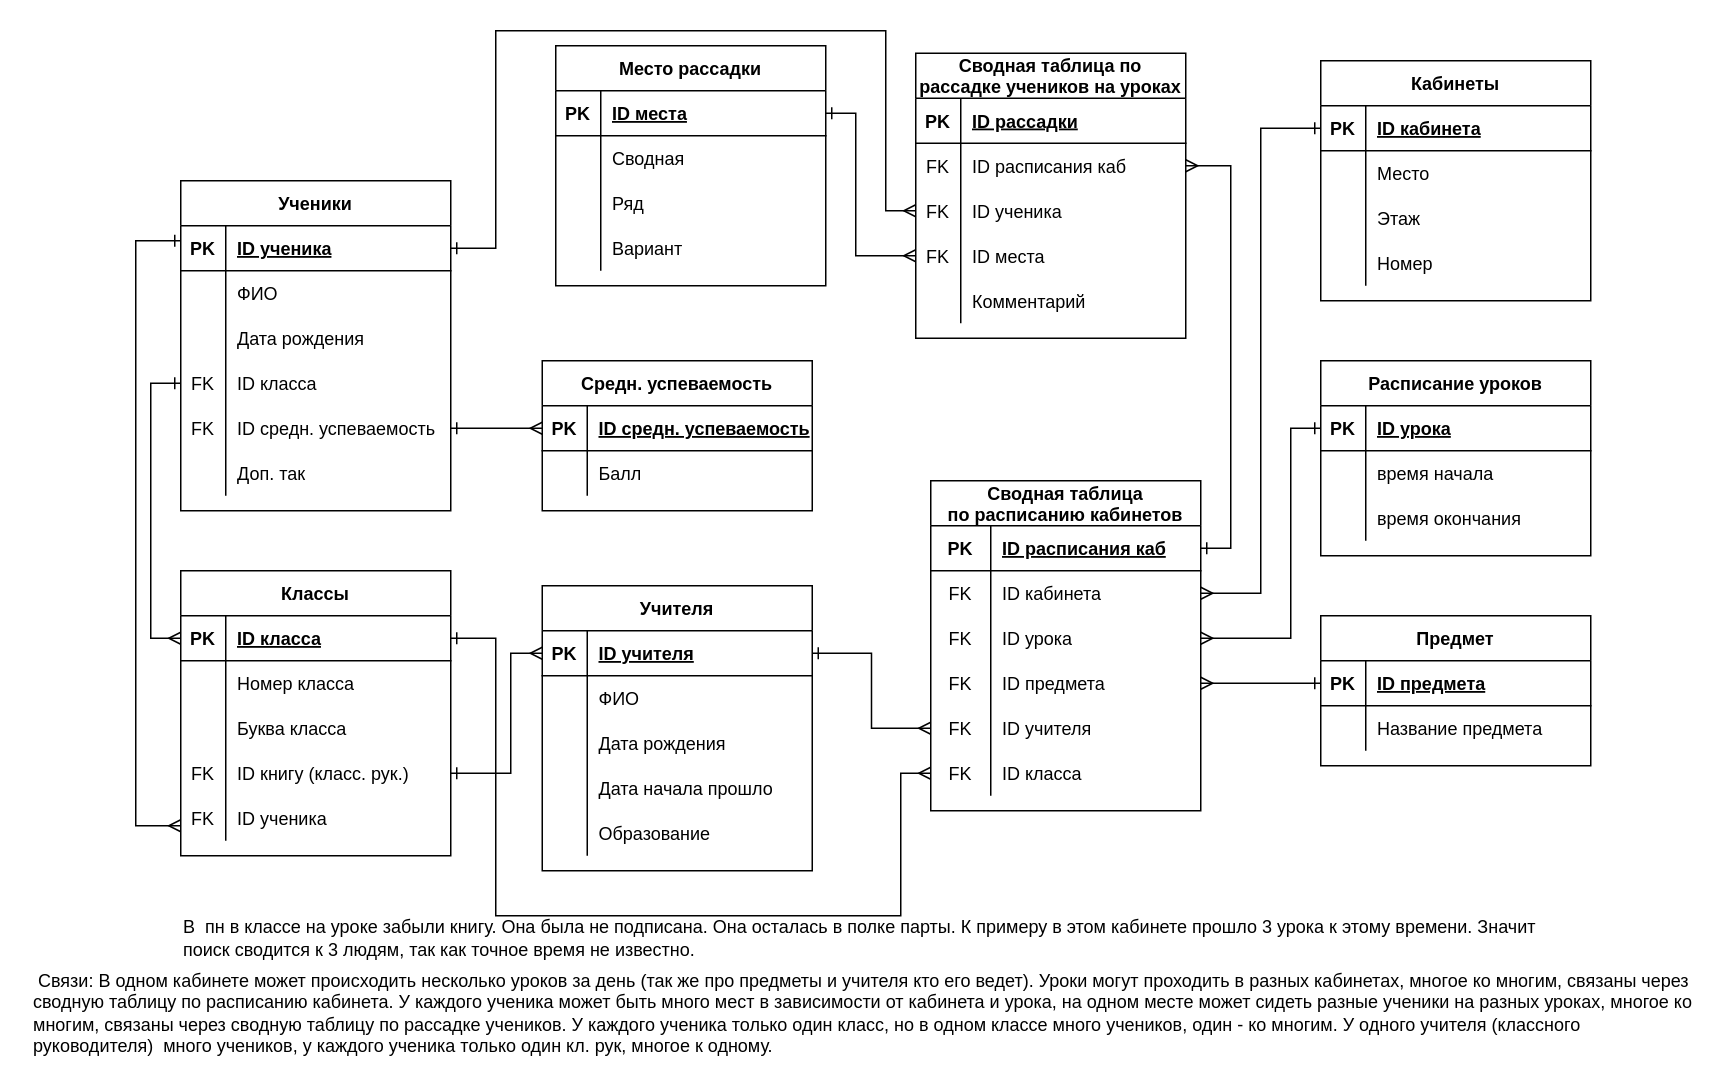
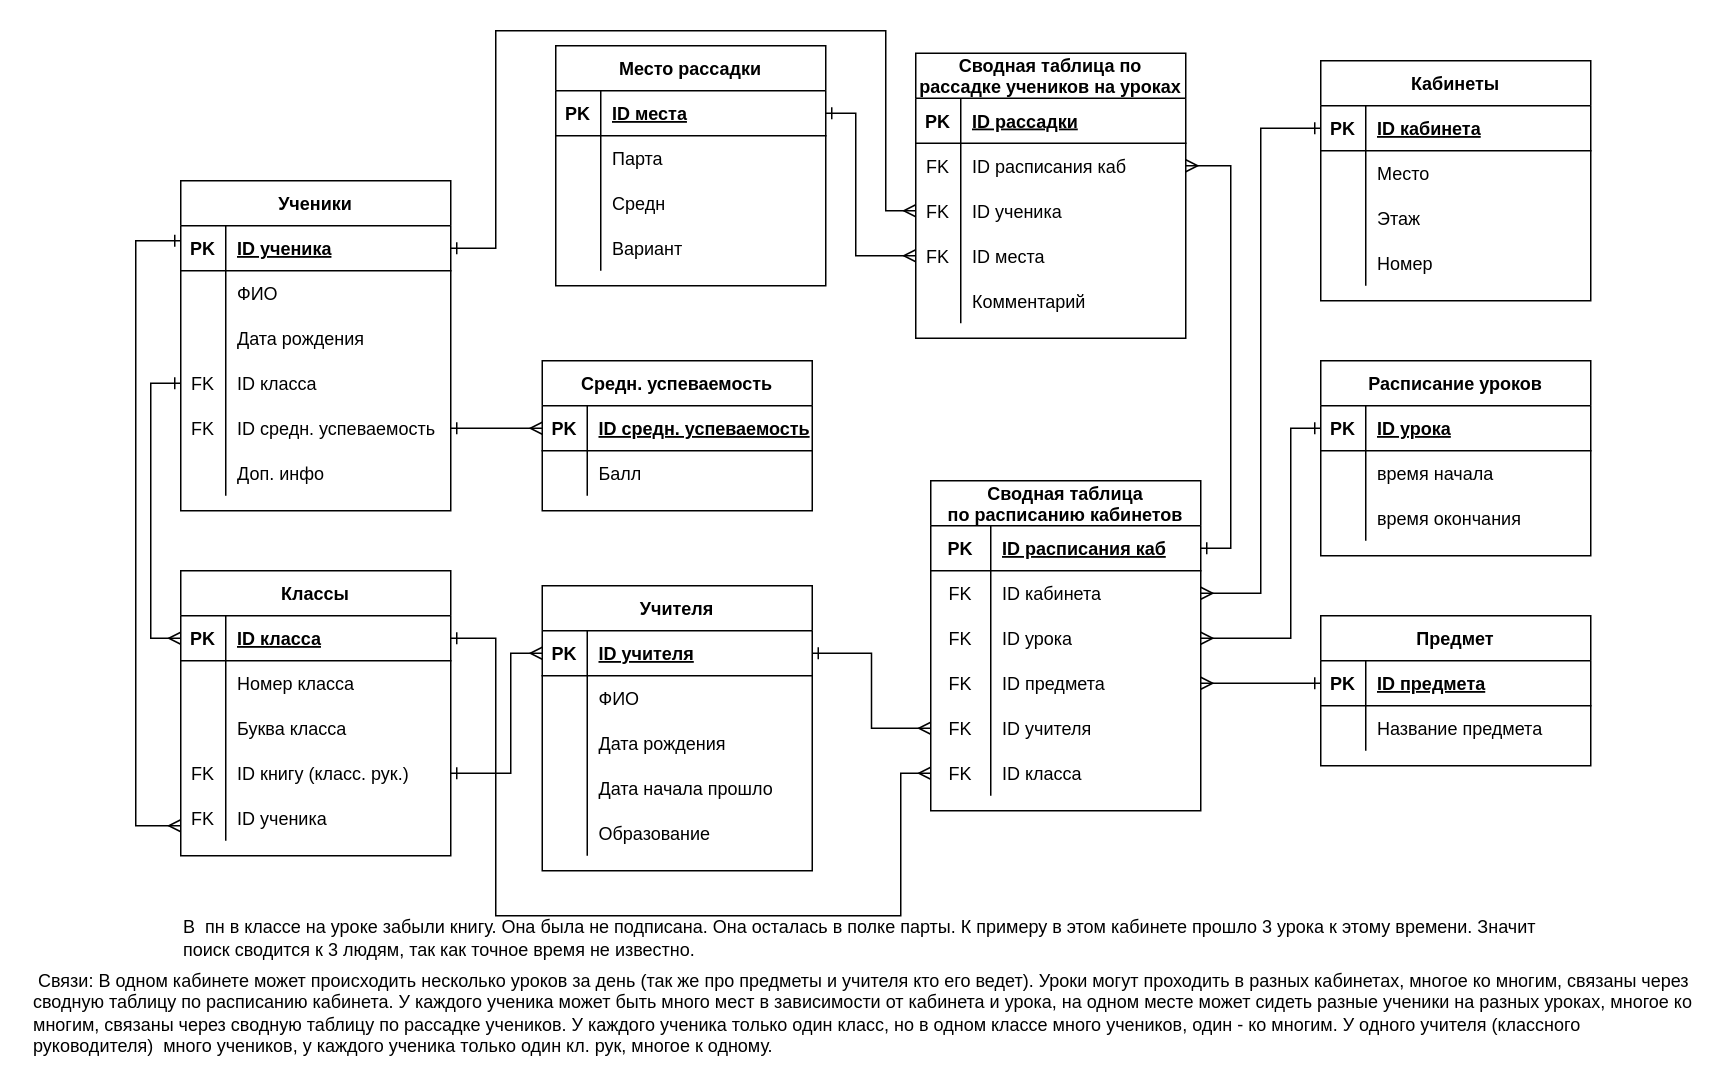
(647, 159) -> (637, 159)
(627, 204) -> (637, 204)
(273, 474) -> (278, 474)
